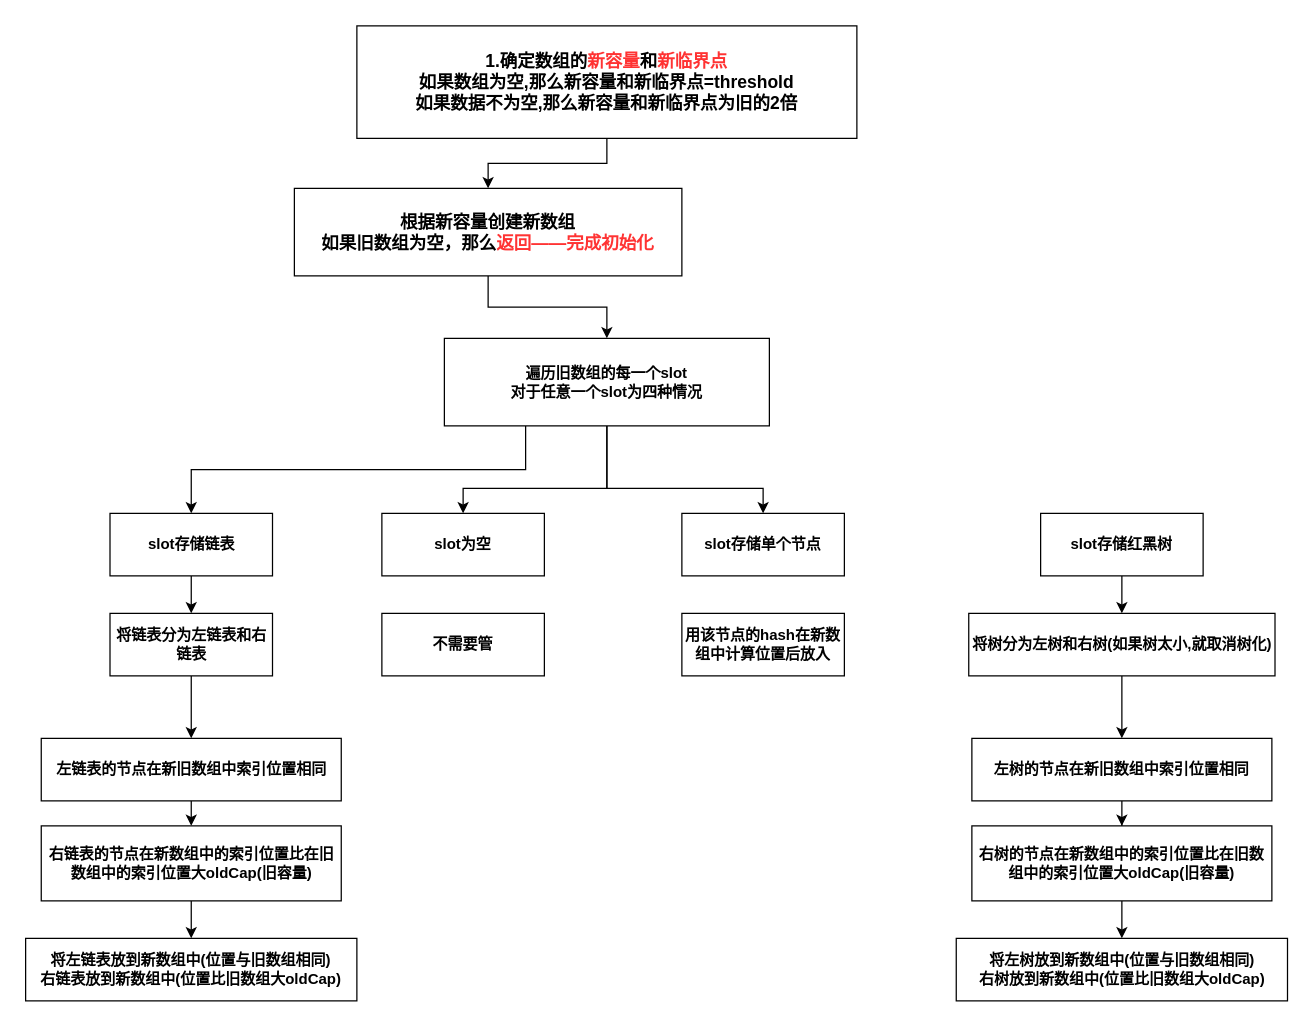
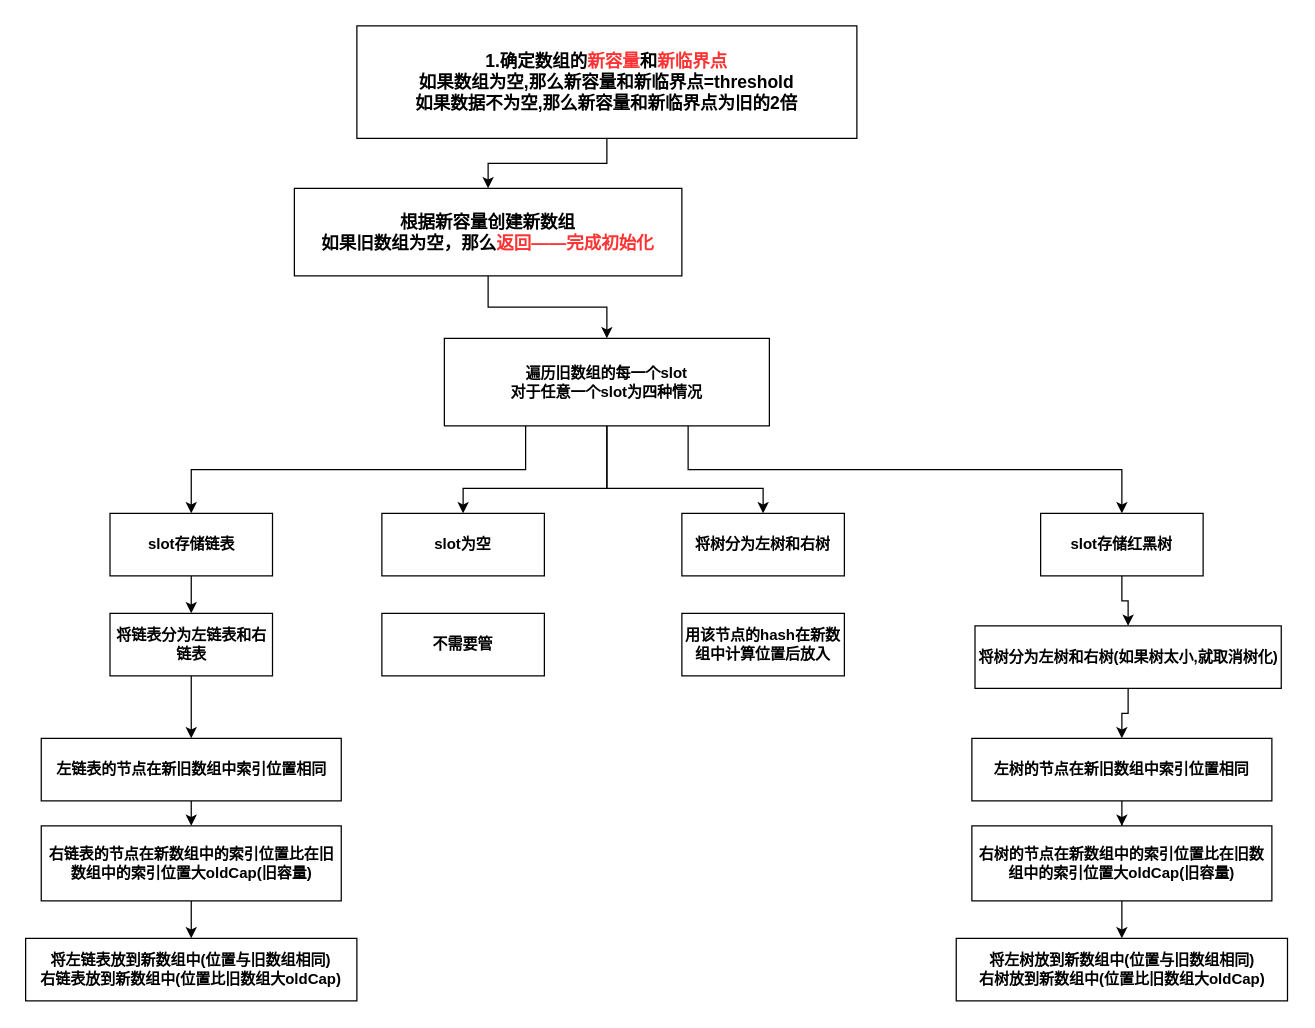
none -> (900, 469)
(763, 544) -> (763, 544)
(1122, 644) -> (1128, 657)
